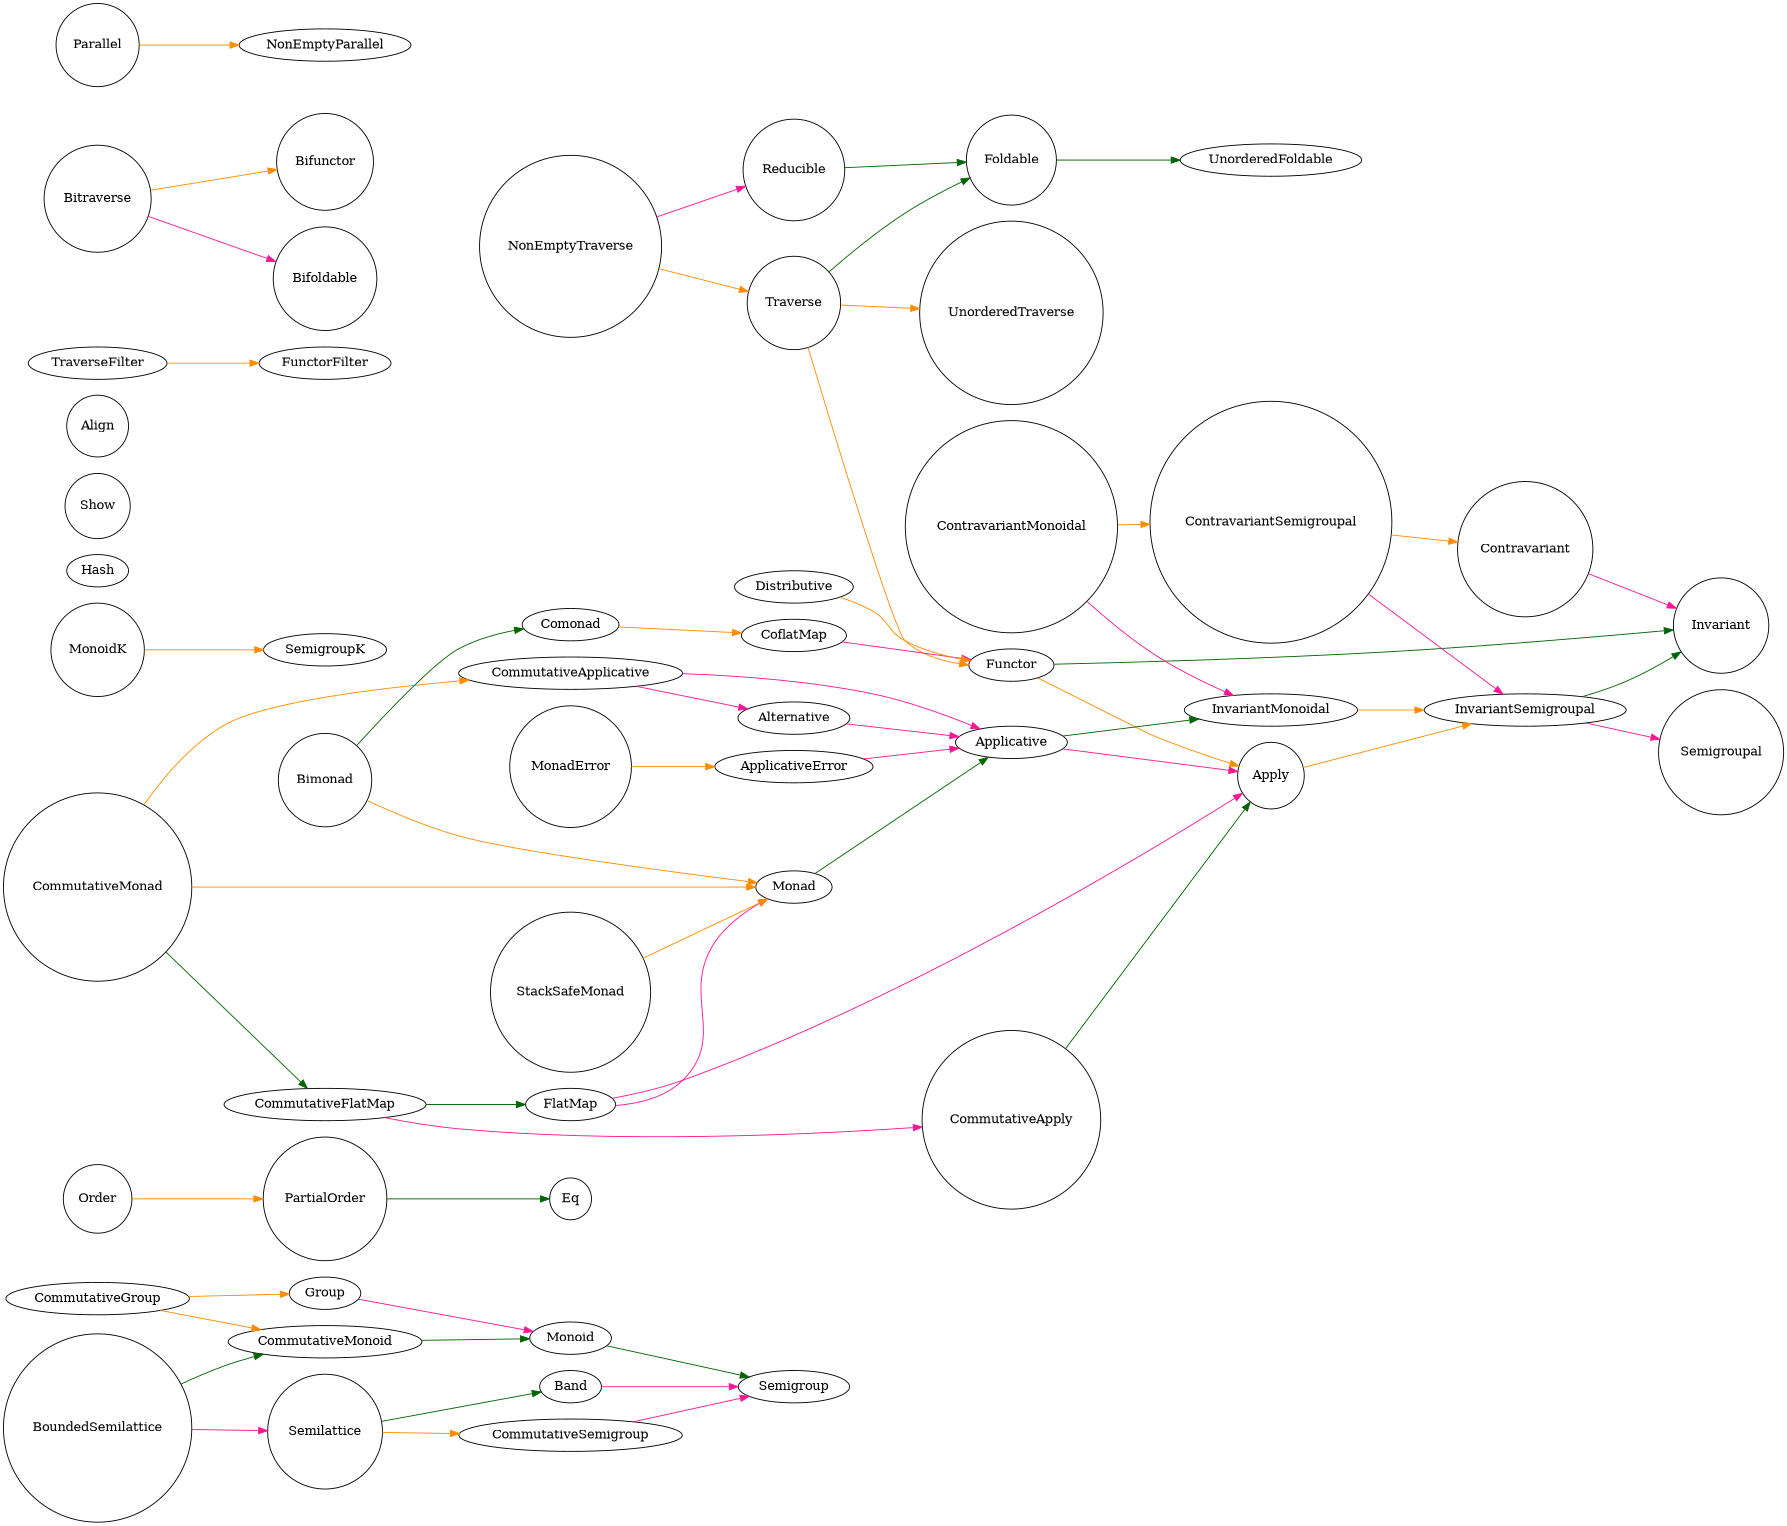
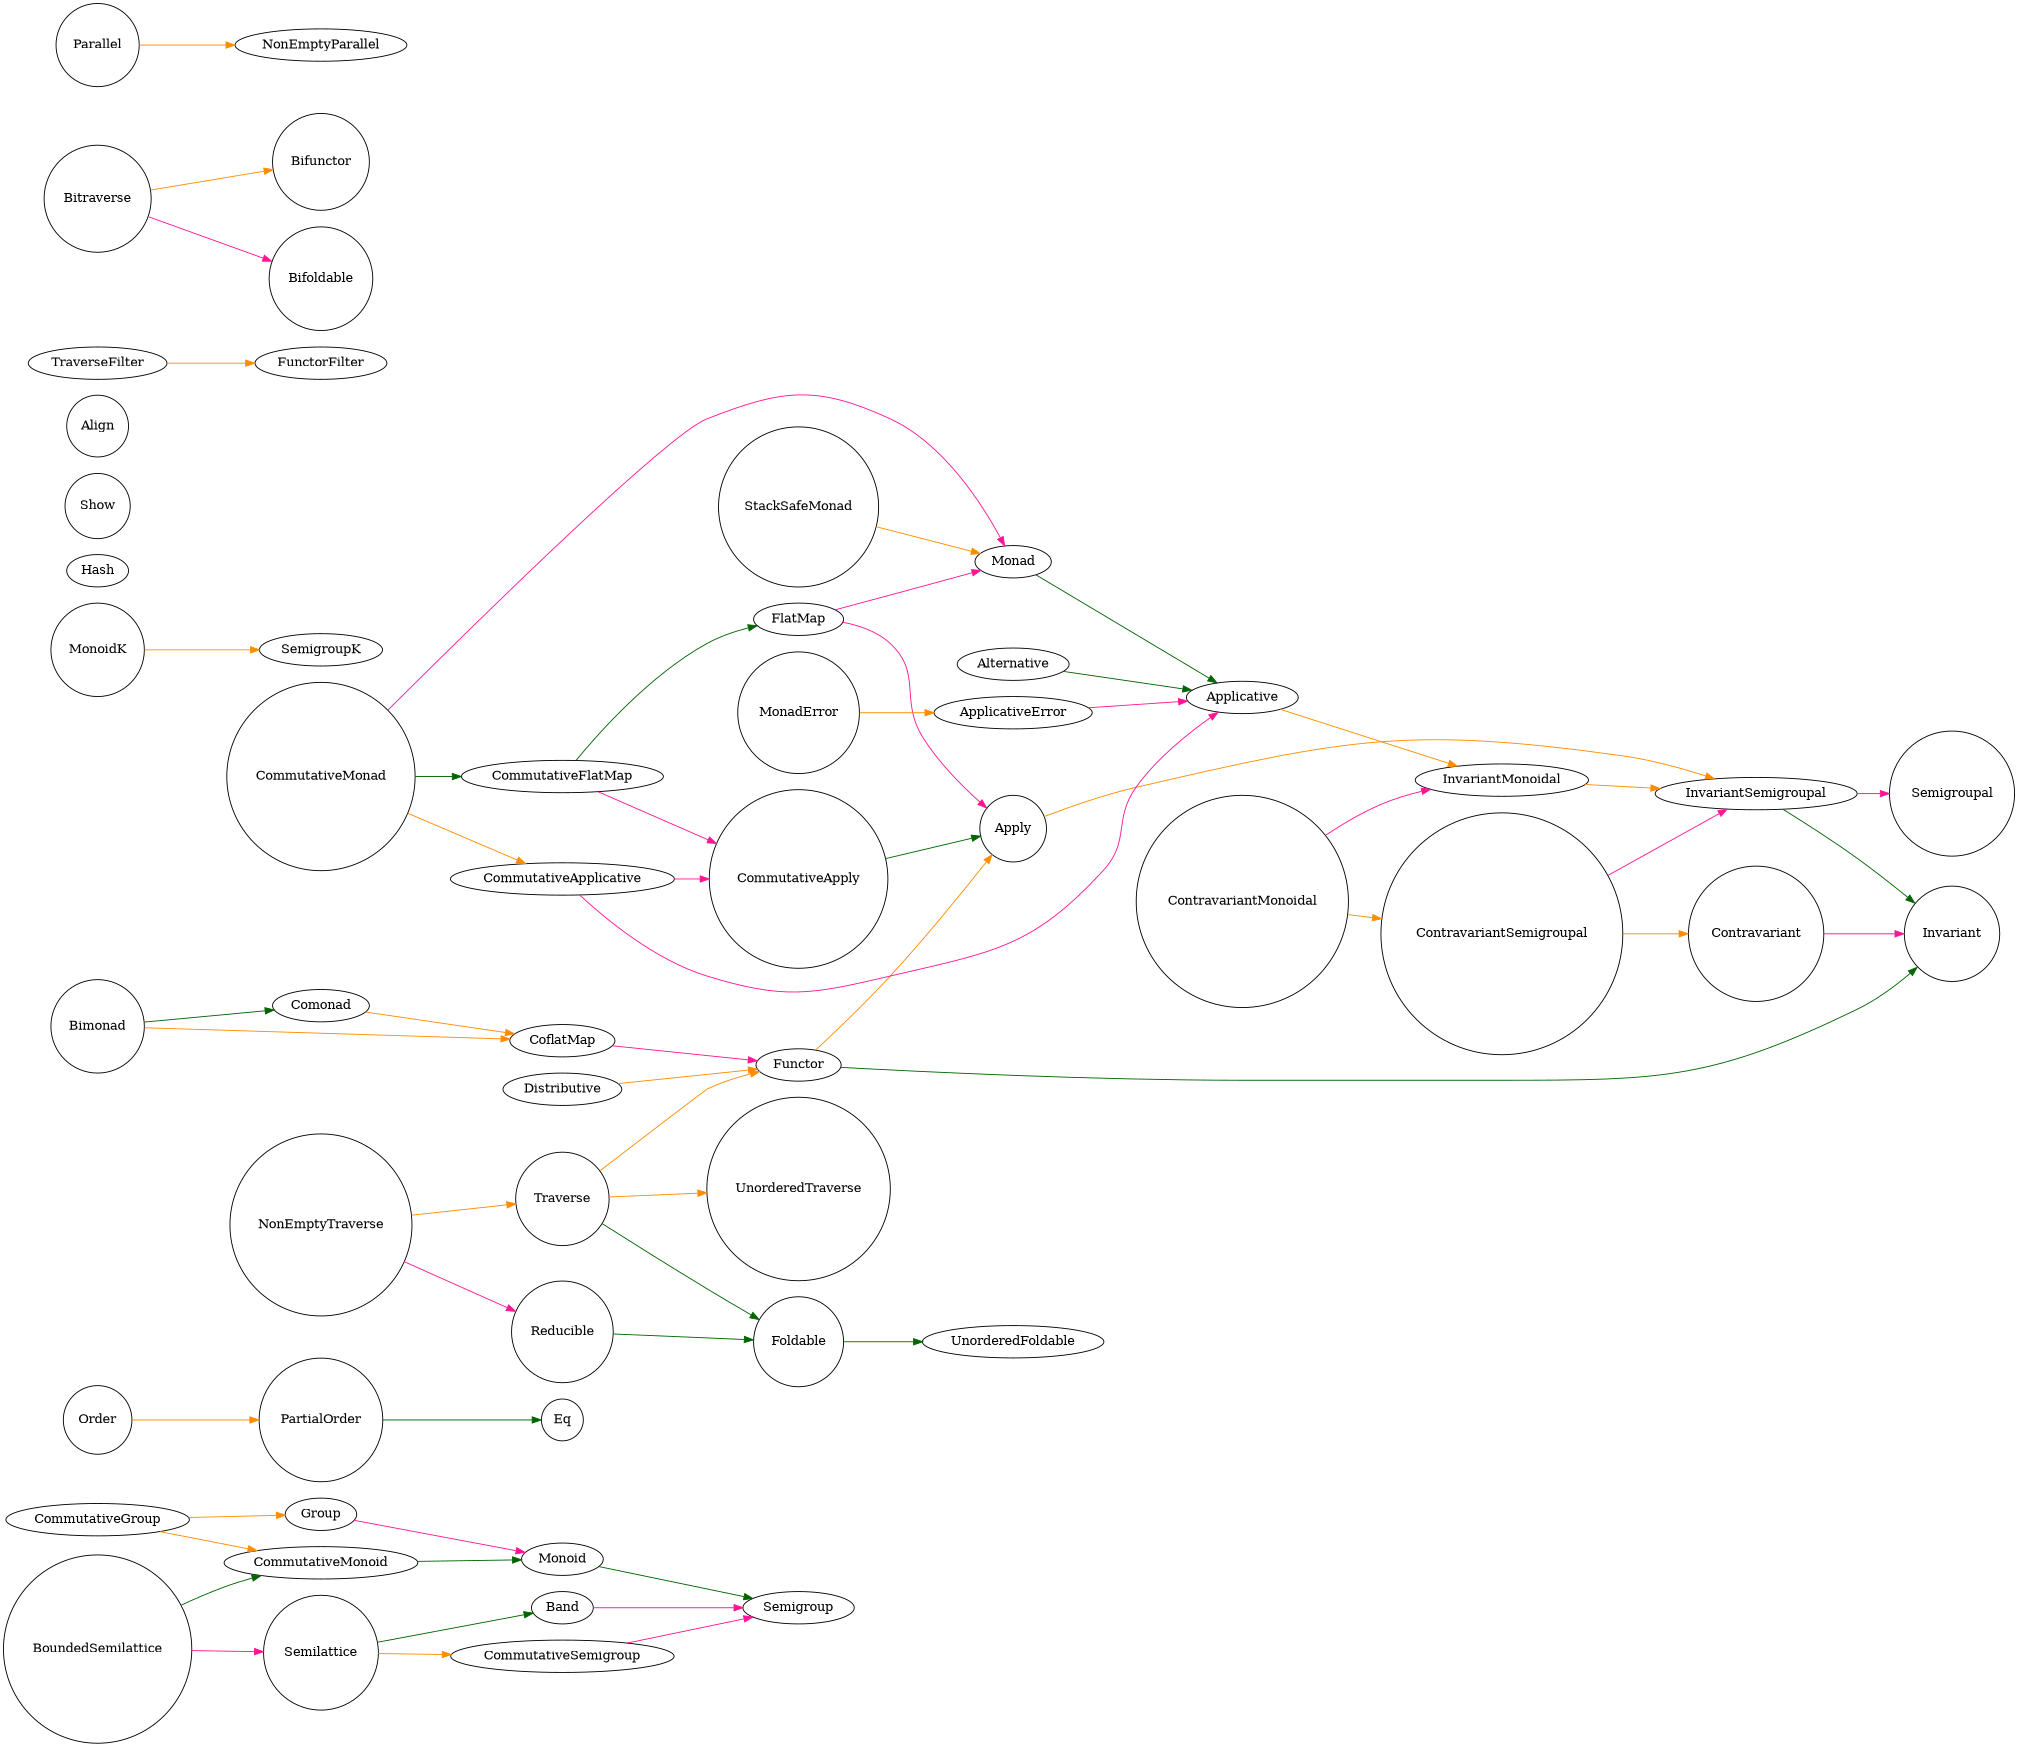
(688, 697) -> (687, 879)
(1123, 728) -> (1365, 736)
(898, 730) -> (1123, 680)
(1146, 760) -> none
(554, 855) -> (323, 1033)
(469, 887) -> (675, 441)
